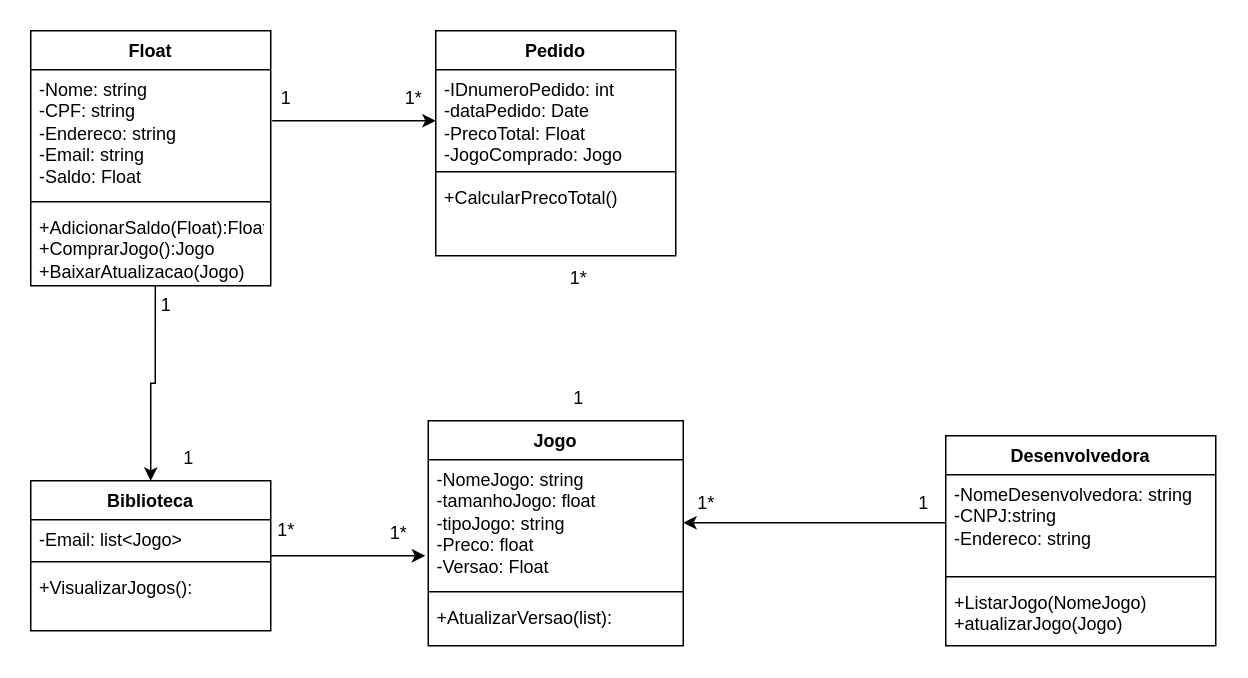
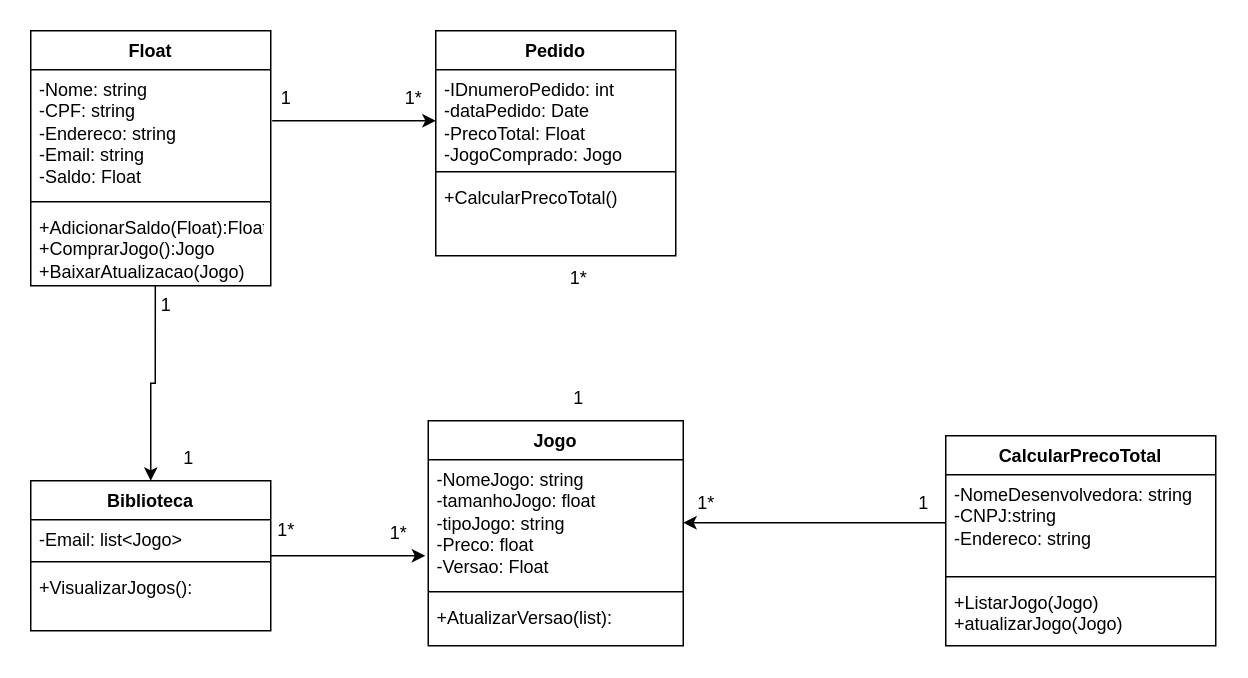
(1081, 457) -> (1081, 457)
(1058, 615) -> (1051, 615)
